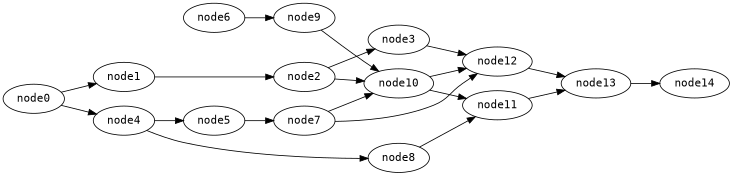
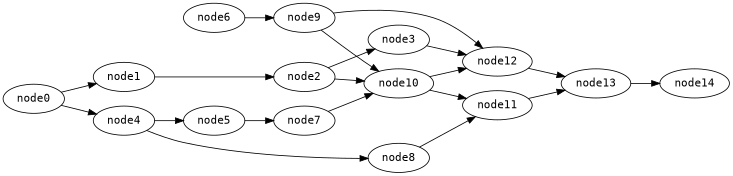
(408, 113) -> (409, 12)
